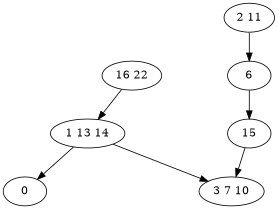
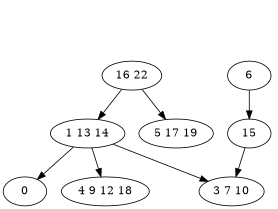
(249, 18) -> none
none -> (176, 133)
none -> (105, 191)
